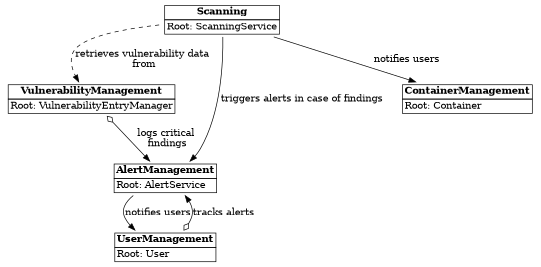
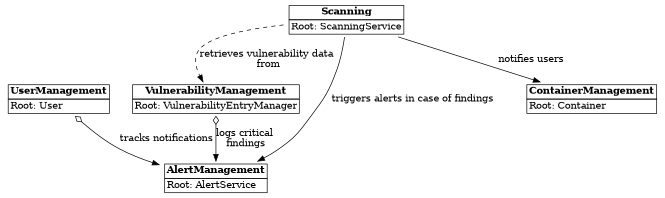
(124, 210) -> none
(224, 213) -> (166, 139)
